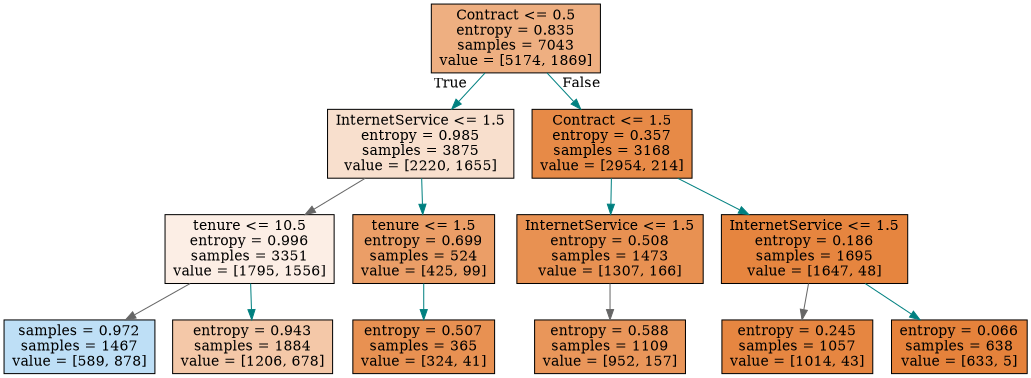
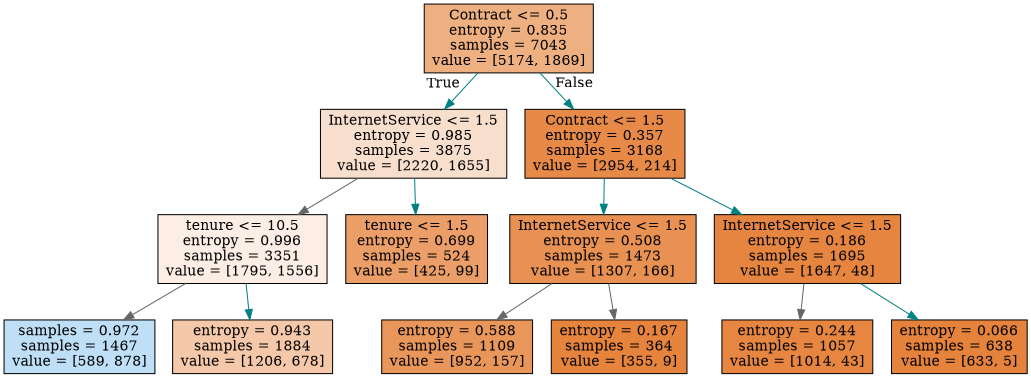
(424, 347) -> none
none -> (619, 347)
(797, 347) -> (797, 347)
